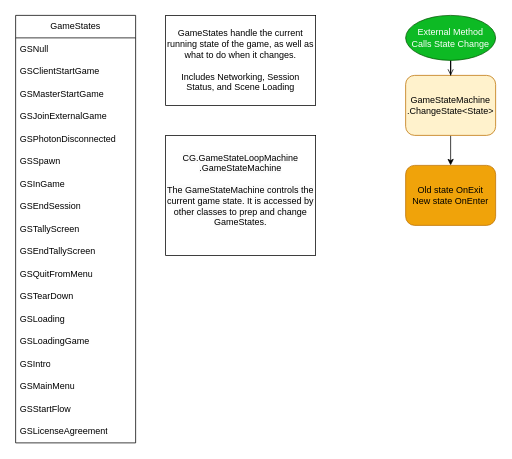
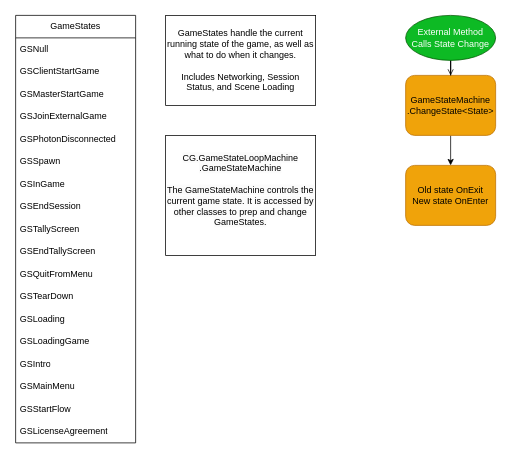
(450, 105) -> (450, 105)
